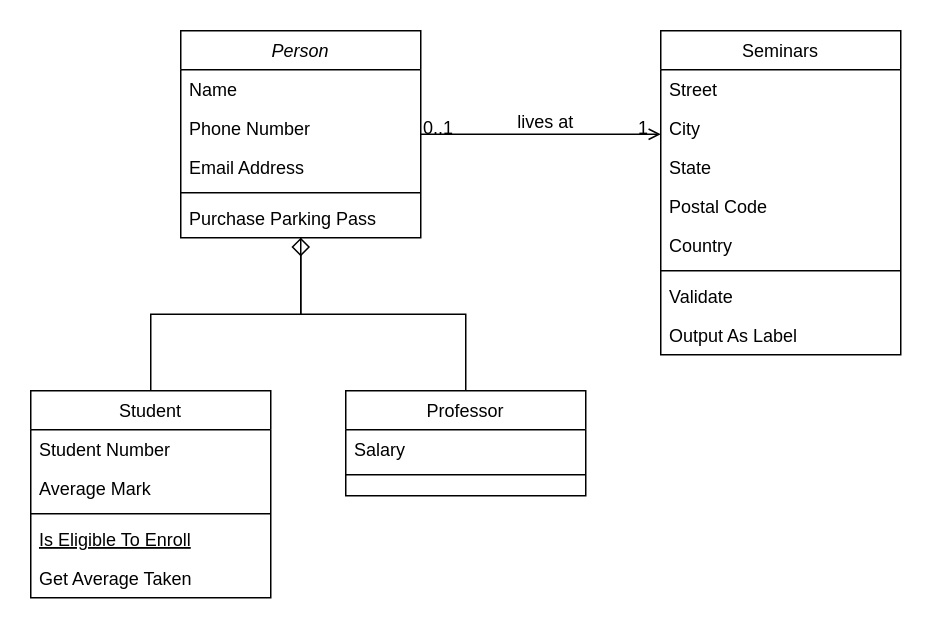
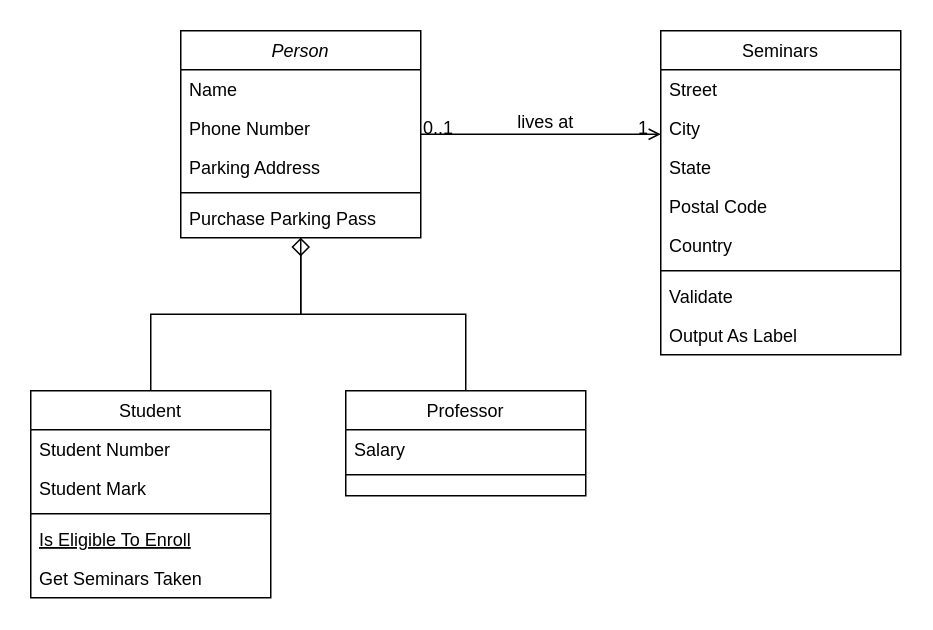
(248, 168) -> (260, 168)
(97, 489) -> (97, 489)
(120, 579) -> (123, 579)
